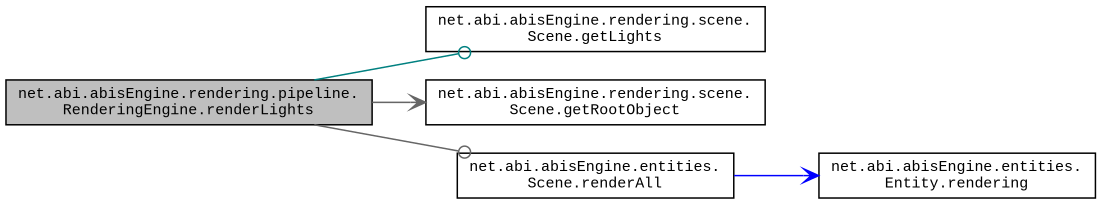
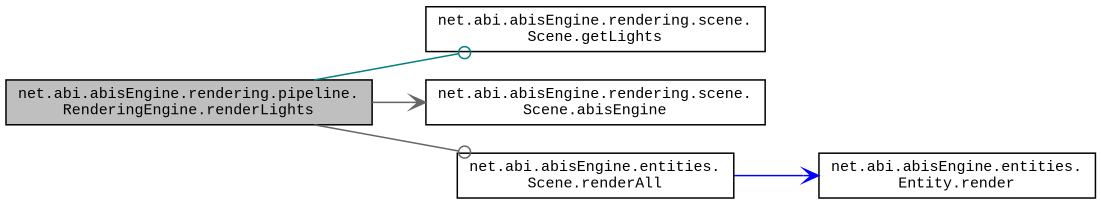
(596, 102) -> (596, 102)
(957, 176) -> (957, 176)
